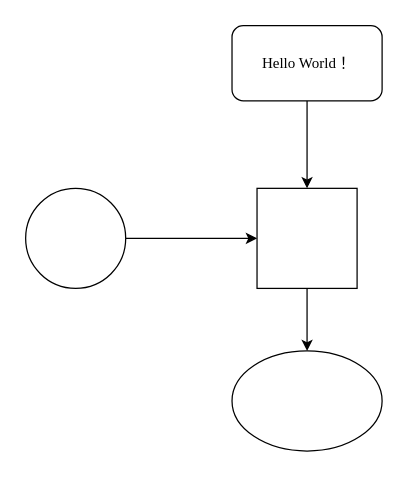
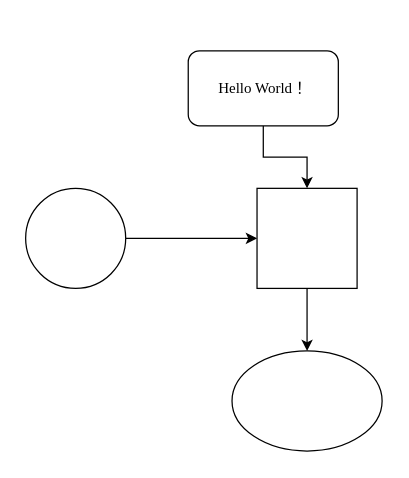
(307, 63) -> (263, 88)
